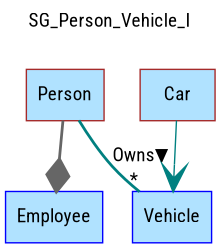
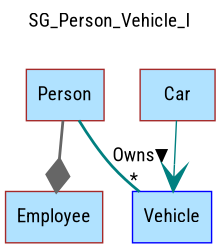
(54, 217) -> (54, 217)
